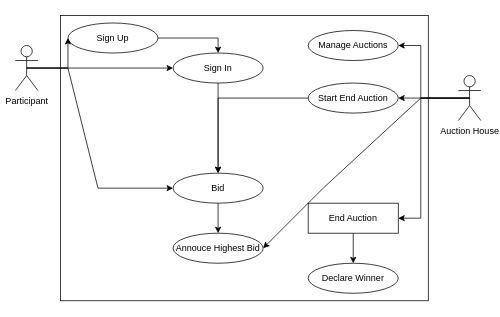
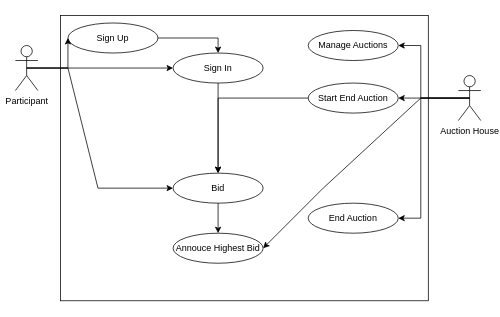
(353, 218) -> (353, 218)
(353, 245) -> none
(353, 278) -> none
